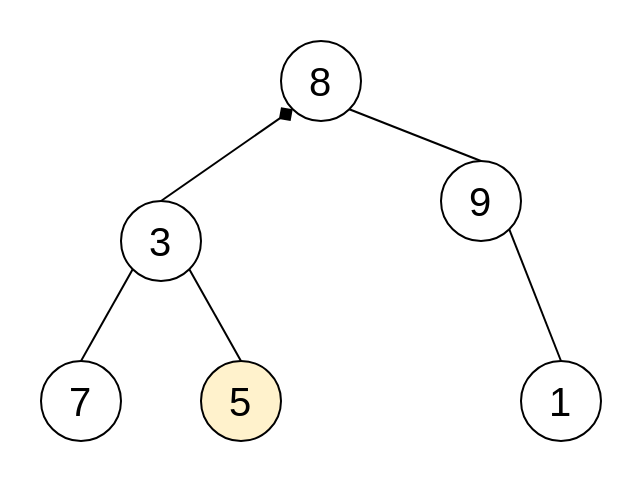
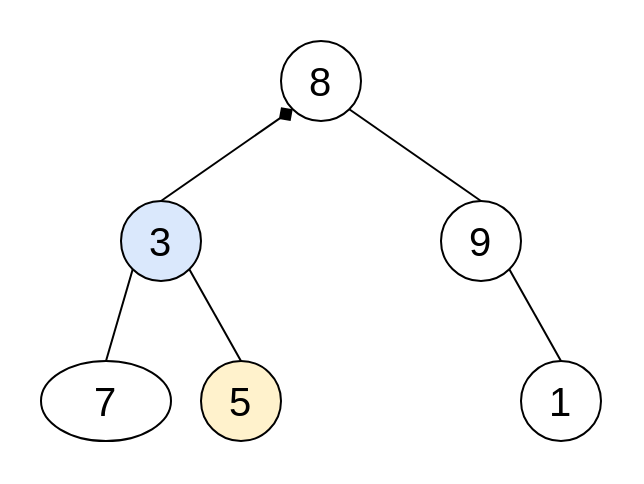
(481, 201) -> (481, 241)
(161, 241) -> (161, 241)
(81, 401) -> (106, 401)
